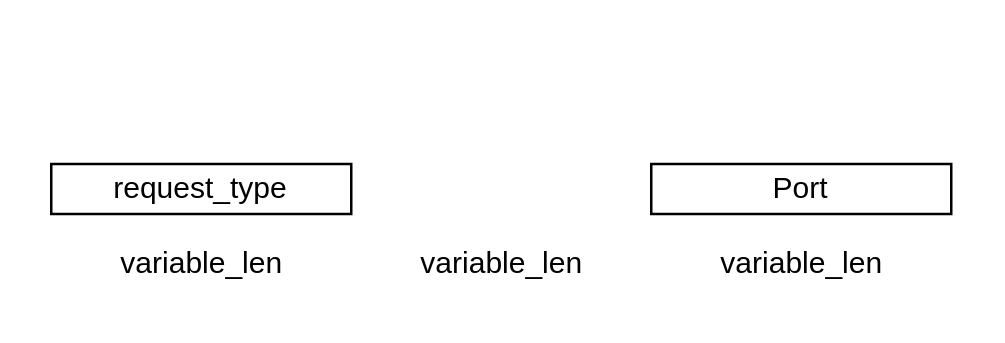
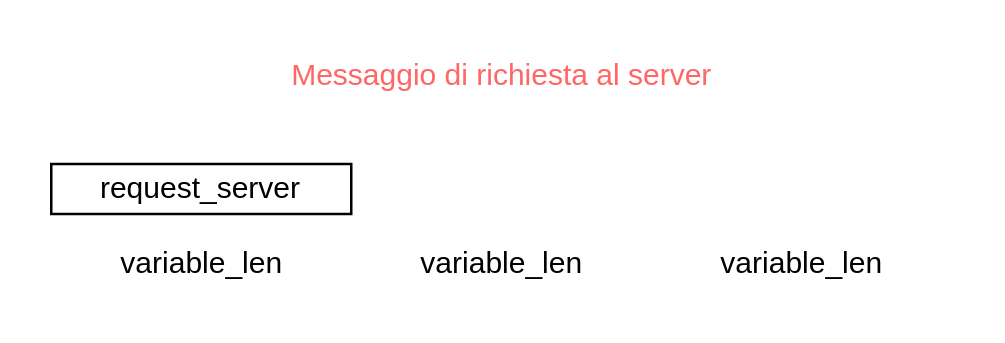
none -> (501, 76)
(201, 189) -> (201, 189)
(801, 189) -> none
